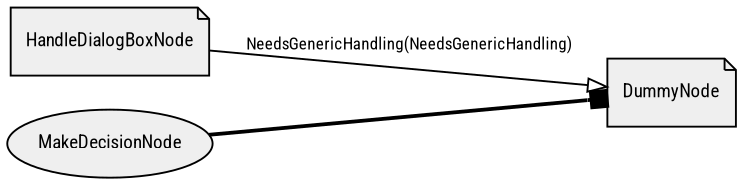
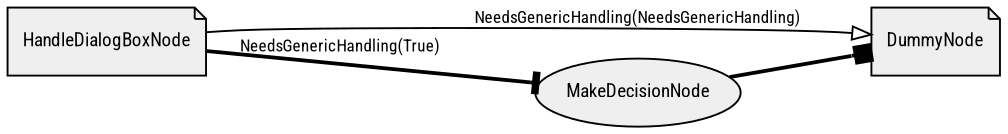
none -> (368, 67)
